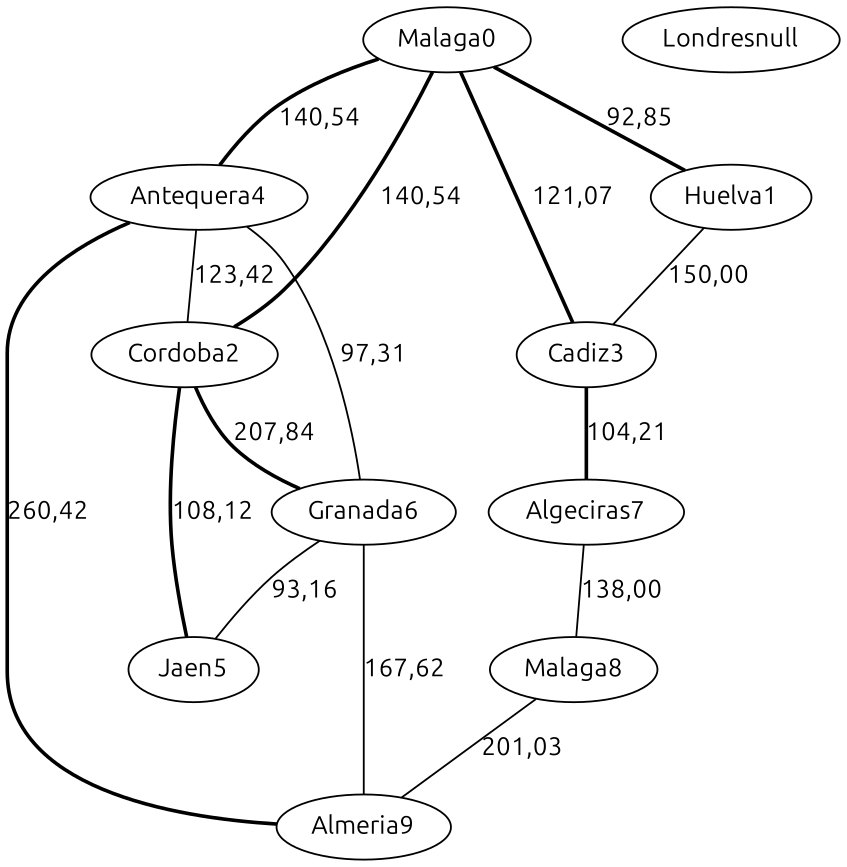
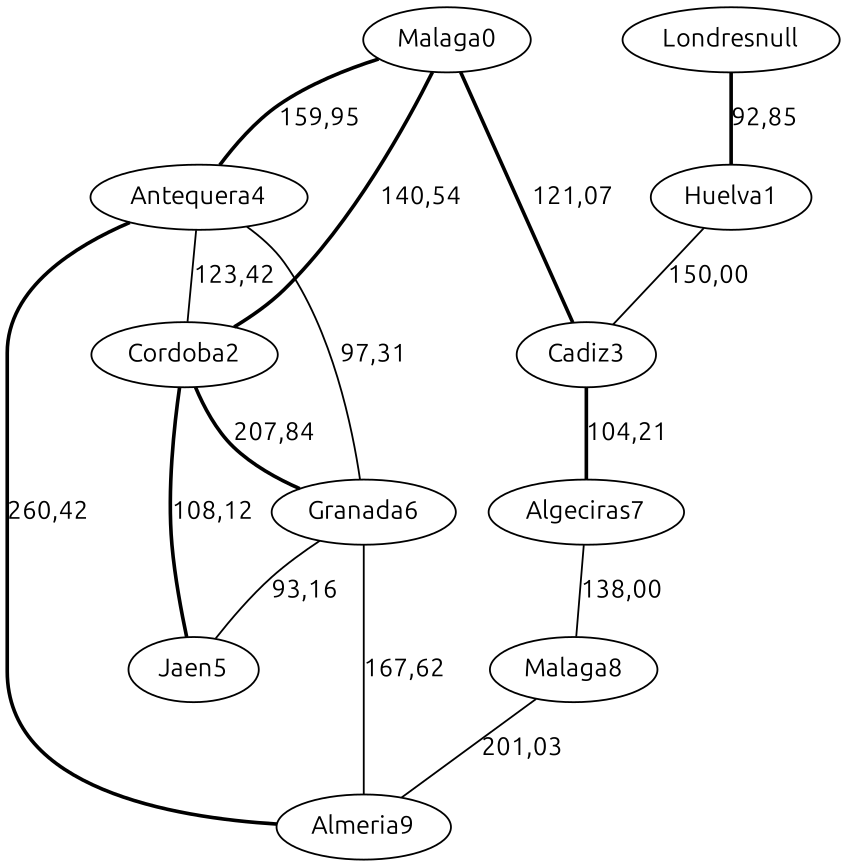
(320, 119) -> (320, 119)
(590, 119) -> (731, 119)
